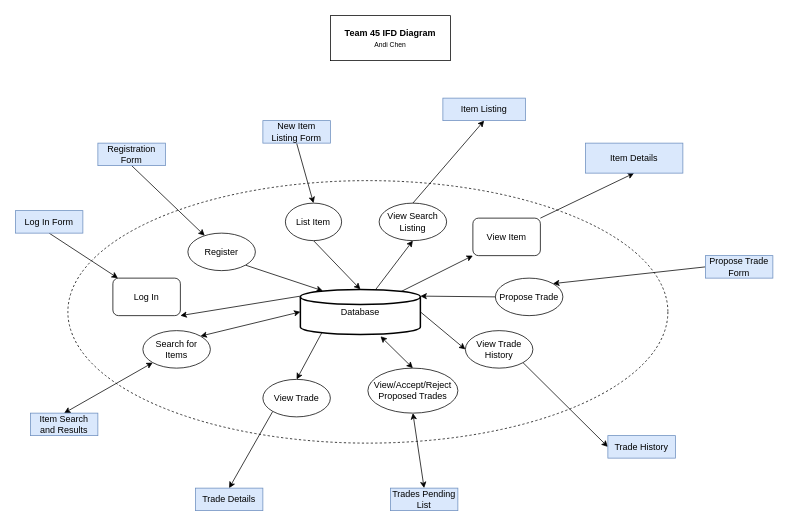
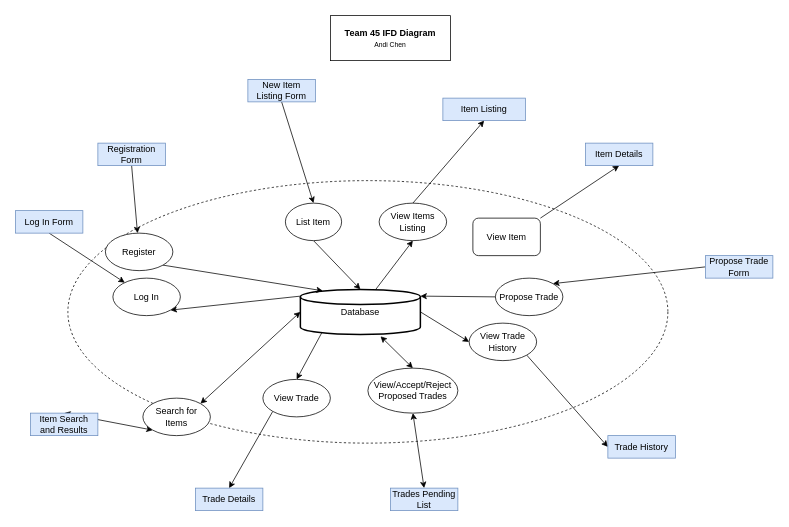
(297, 132) -> (282, 90)
(634, 158) -> (619, 154)
(413, 222) -> (413, 222)
(222, 252) -> (139, 252)
(435, 275) -> none
(147, 297) -> (147, 297)
(177, 349) -> (177, 417)
(499, 349) -> (503, 342)
